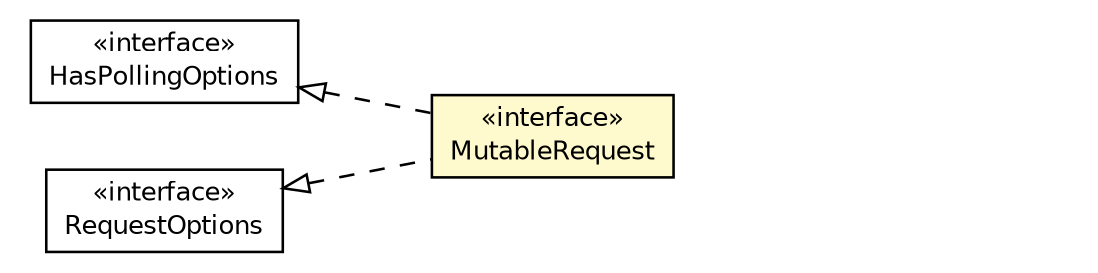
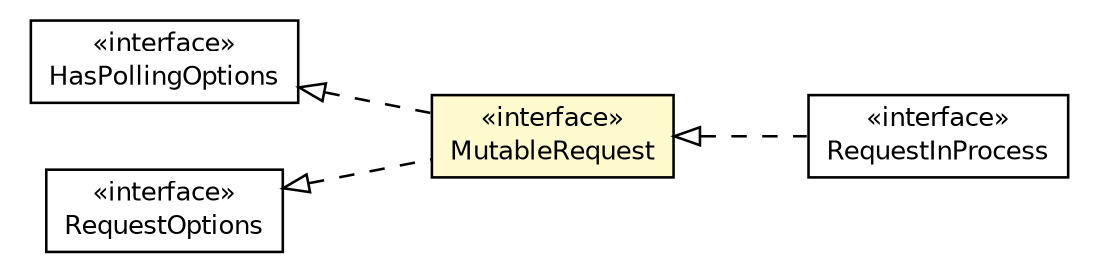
none -> (937, 136)
